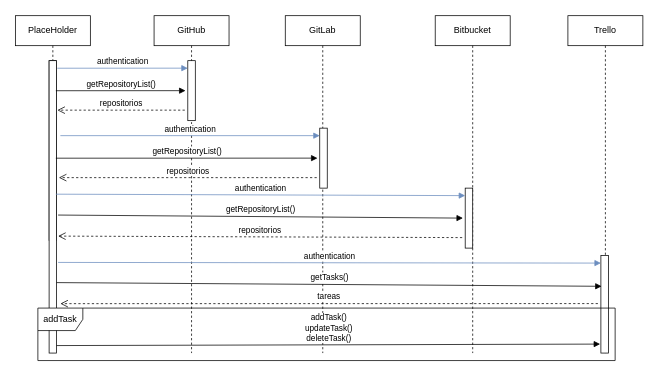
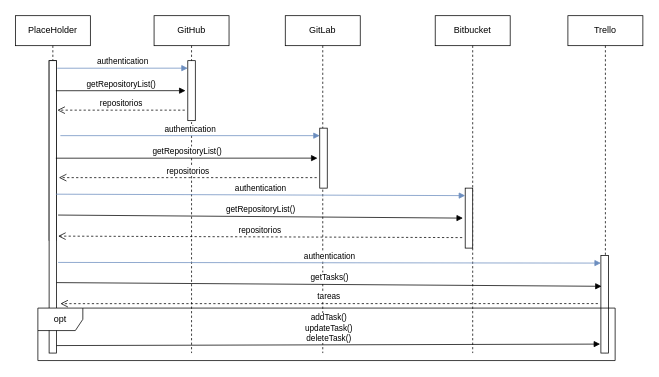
(60, 319) -> (60, 319)
